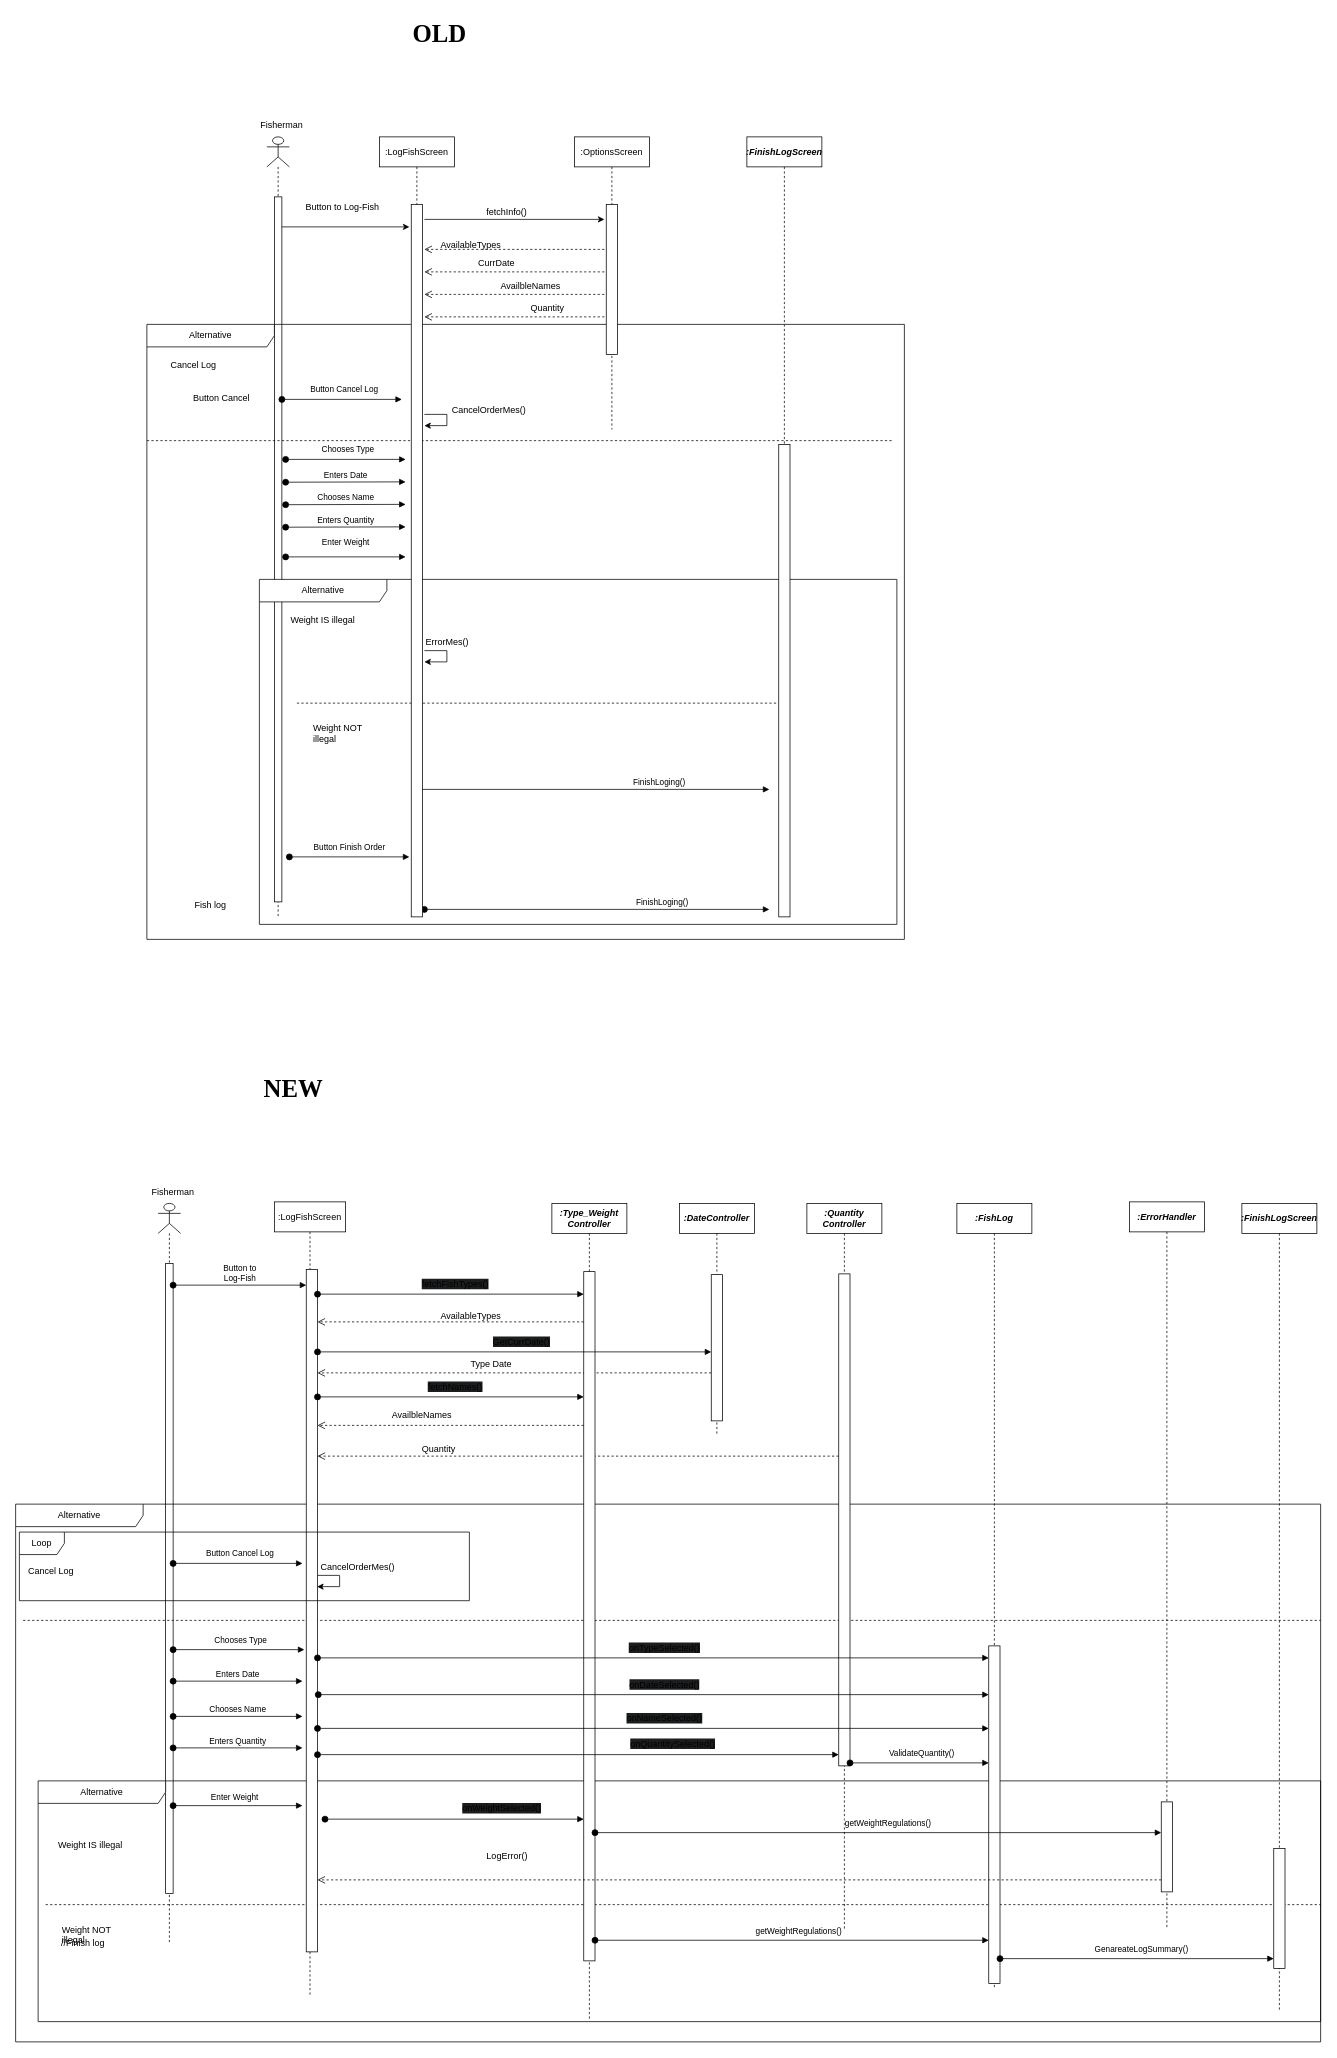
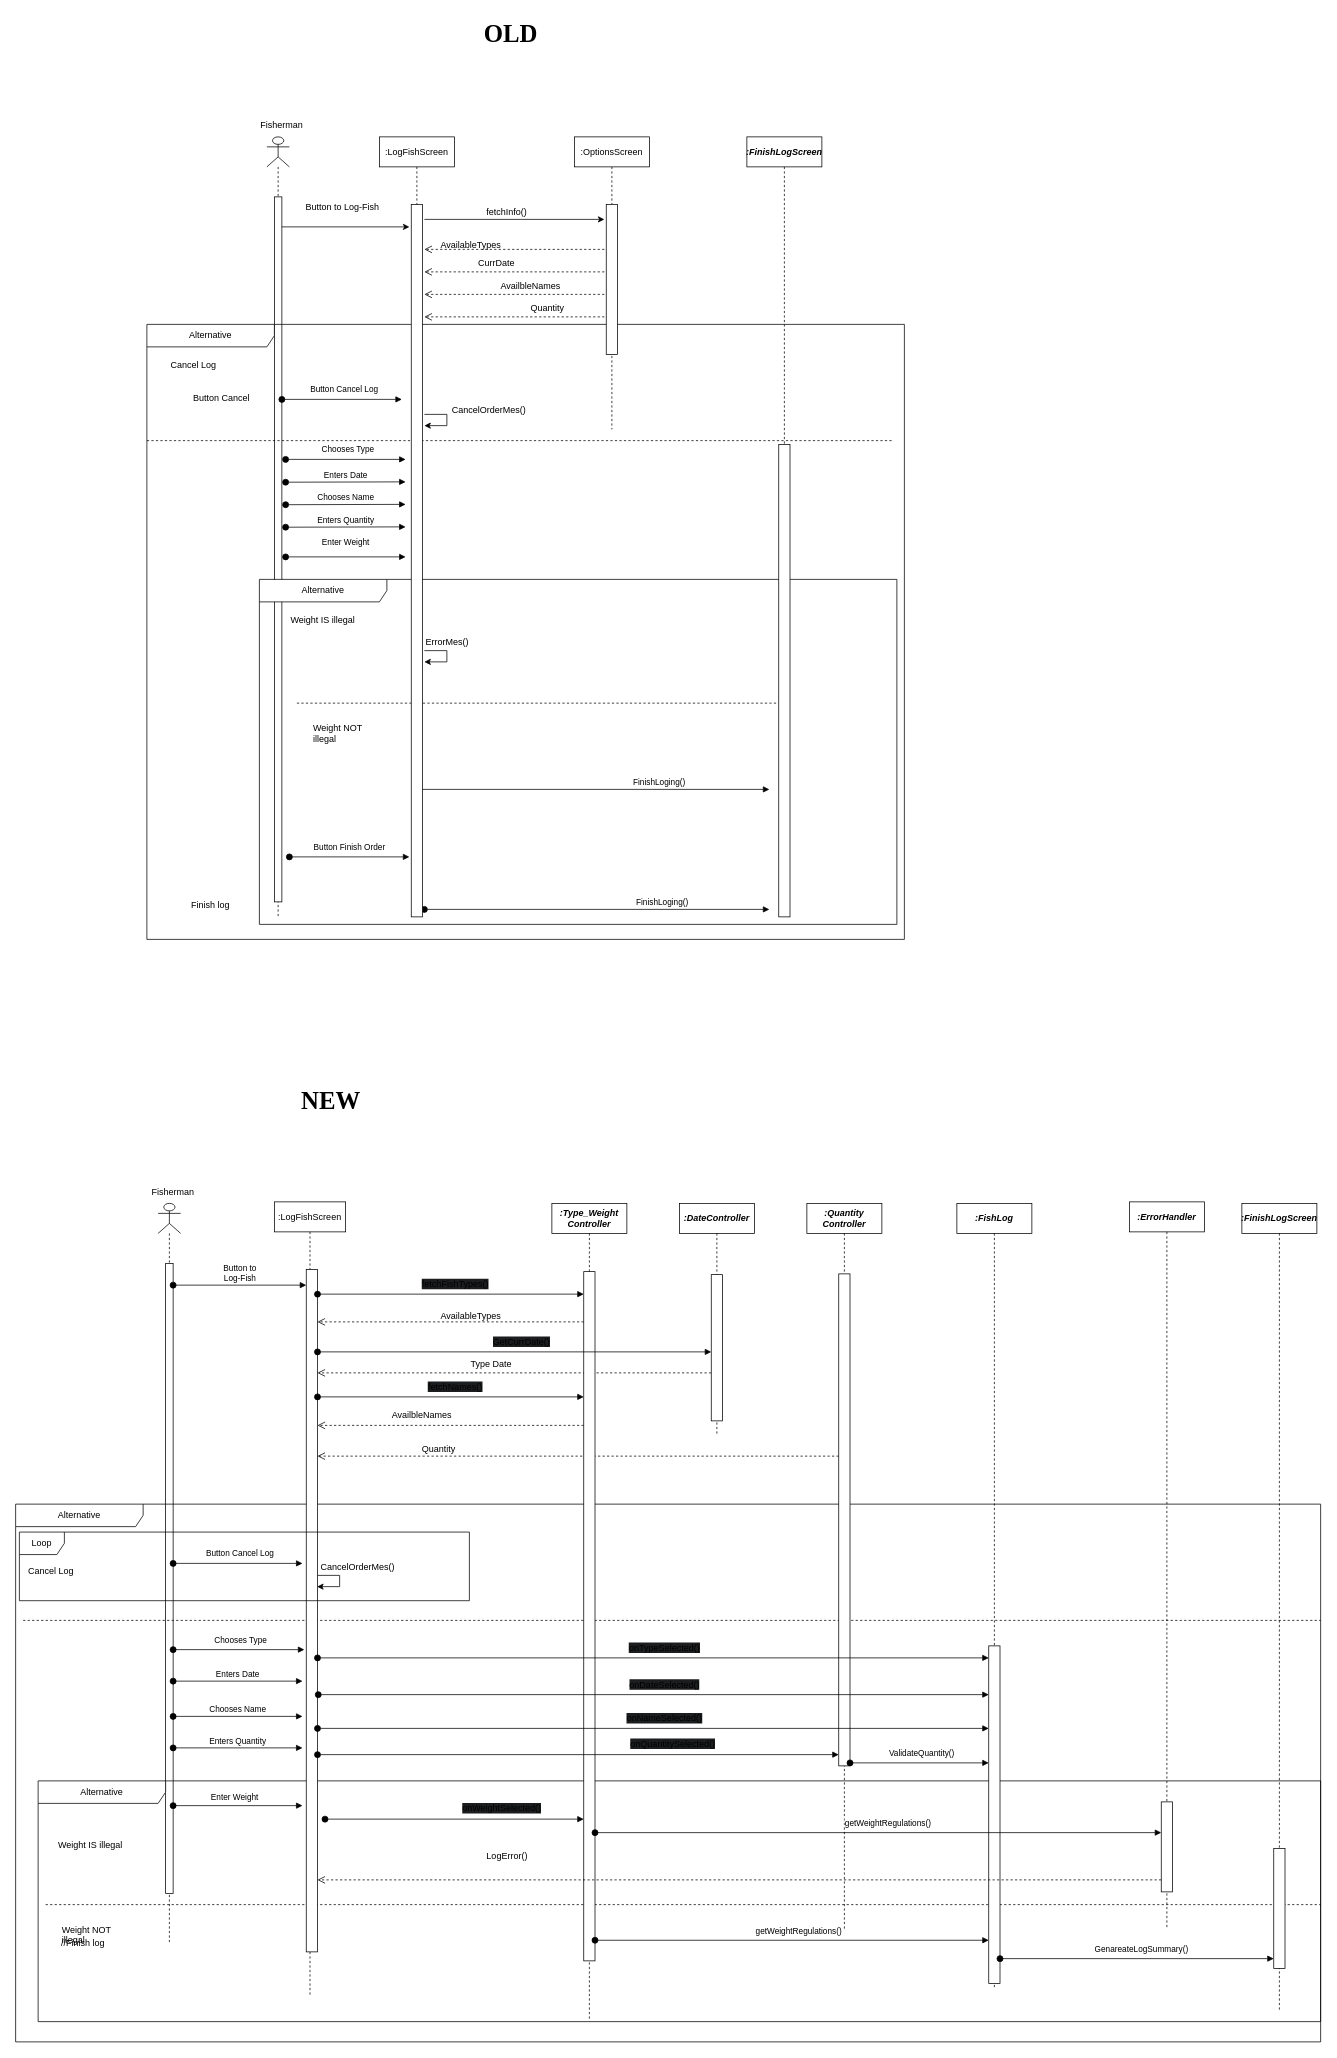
(439, 34) -> (510, 34)
(210, 906) -> (210, 906)
(293, 1089) -> (330, 1101)
